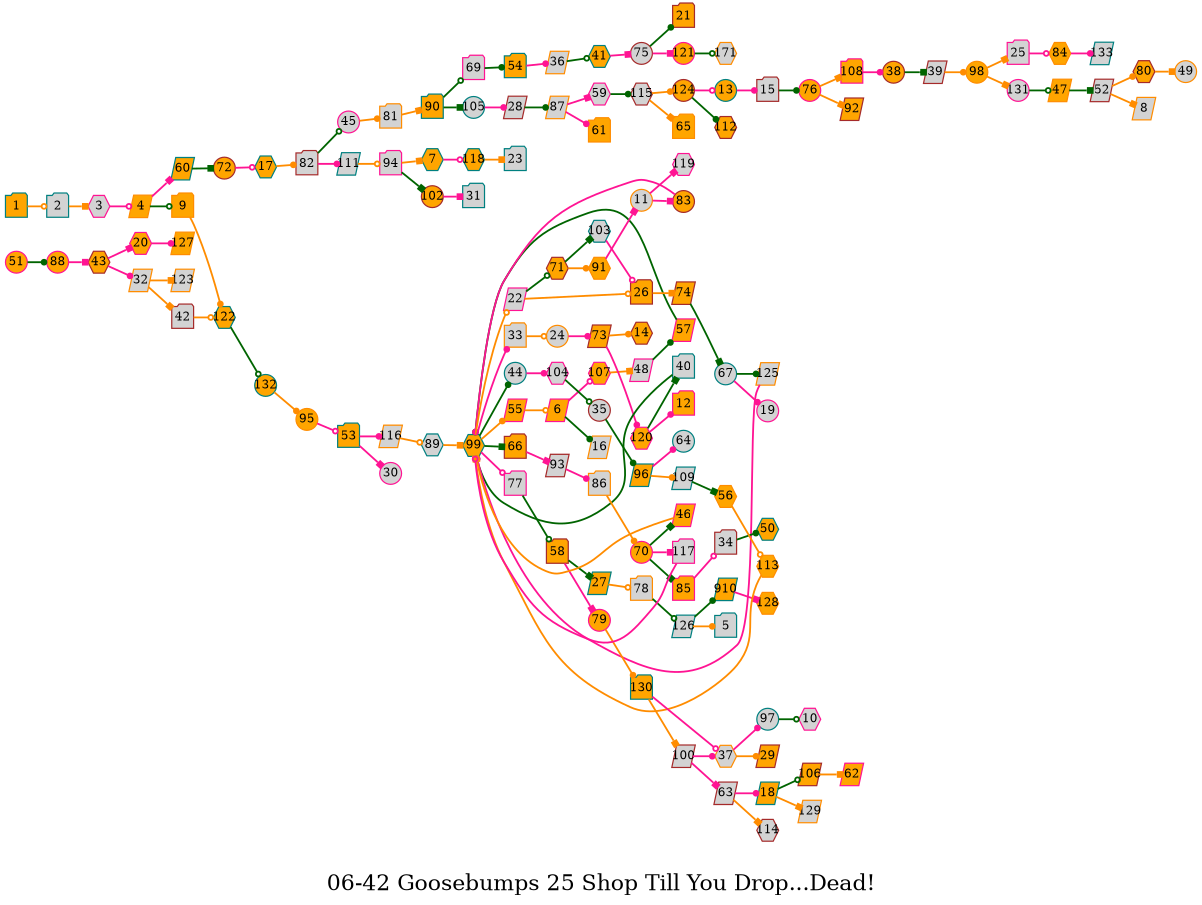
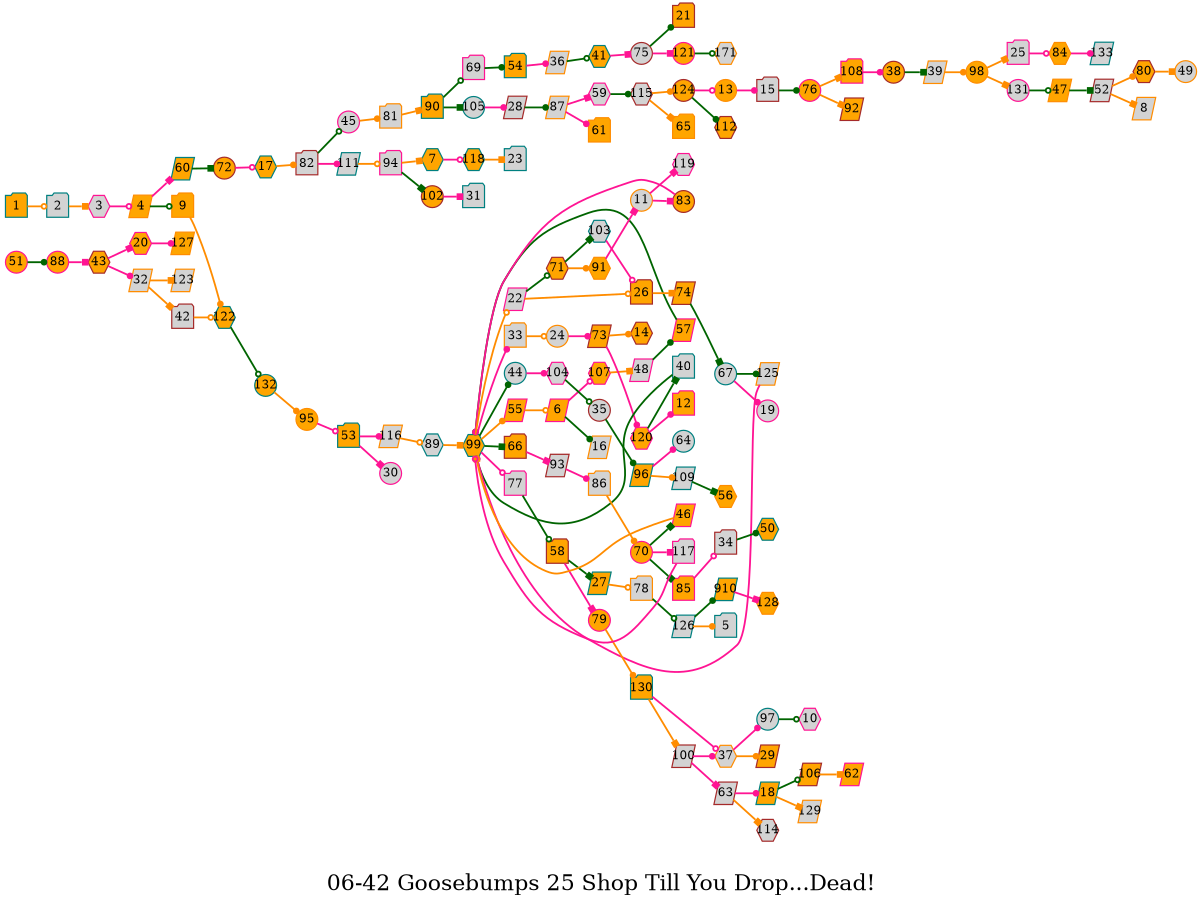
(935, 72) -> (935, 72)
(726, 90) -> (726, 90)
(768, 566) -> none
